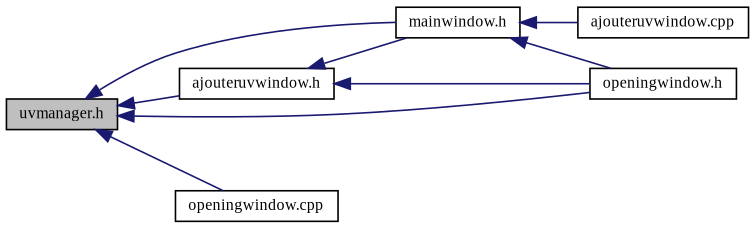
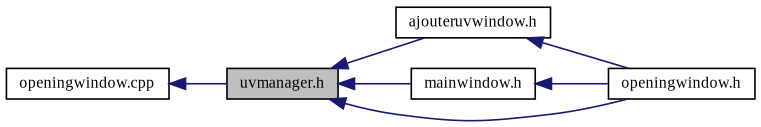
(663, 23) -> none
(365, 51) -> none
(167, 164) -> (206, 84)
